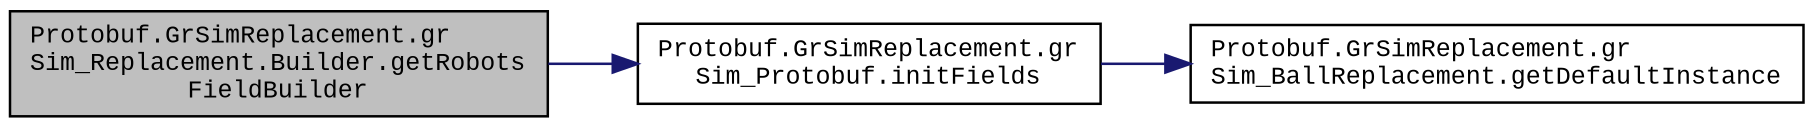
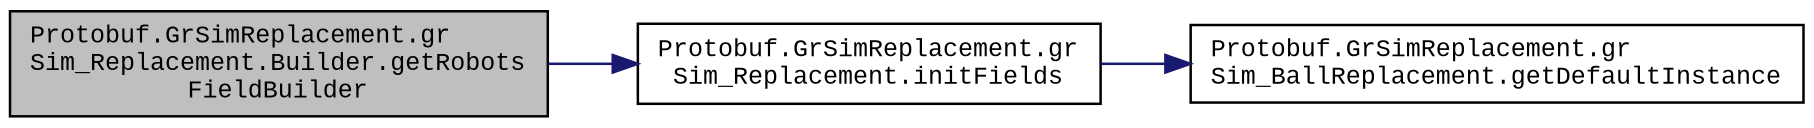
(869, 64) -> (869, 64)
